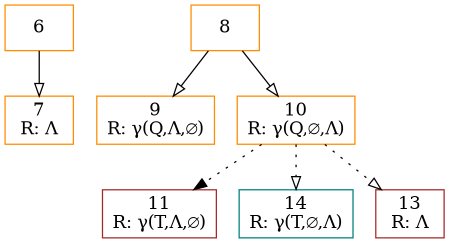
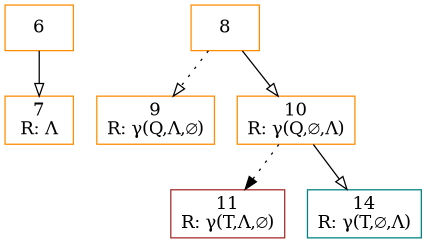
(195, 68) -> (195, 68)
(296, 161) -> (326, 162)
(410, 214) -> none
